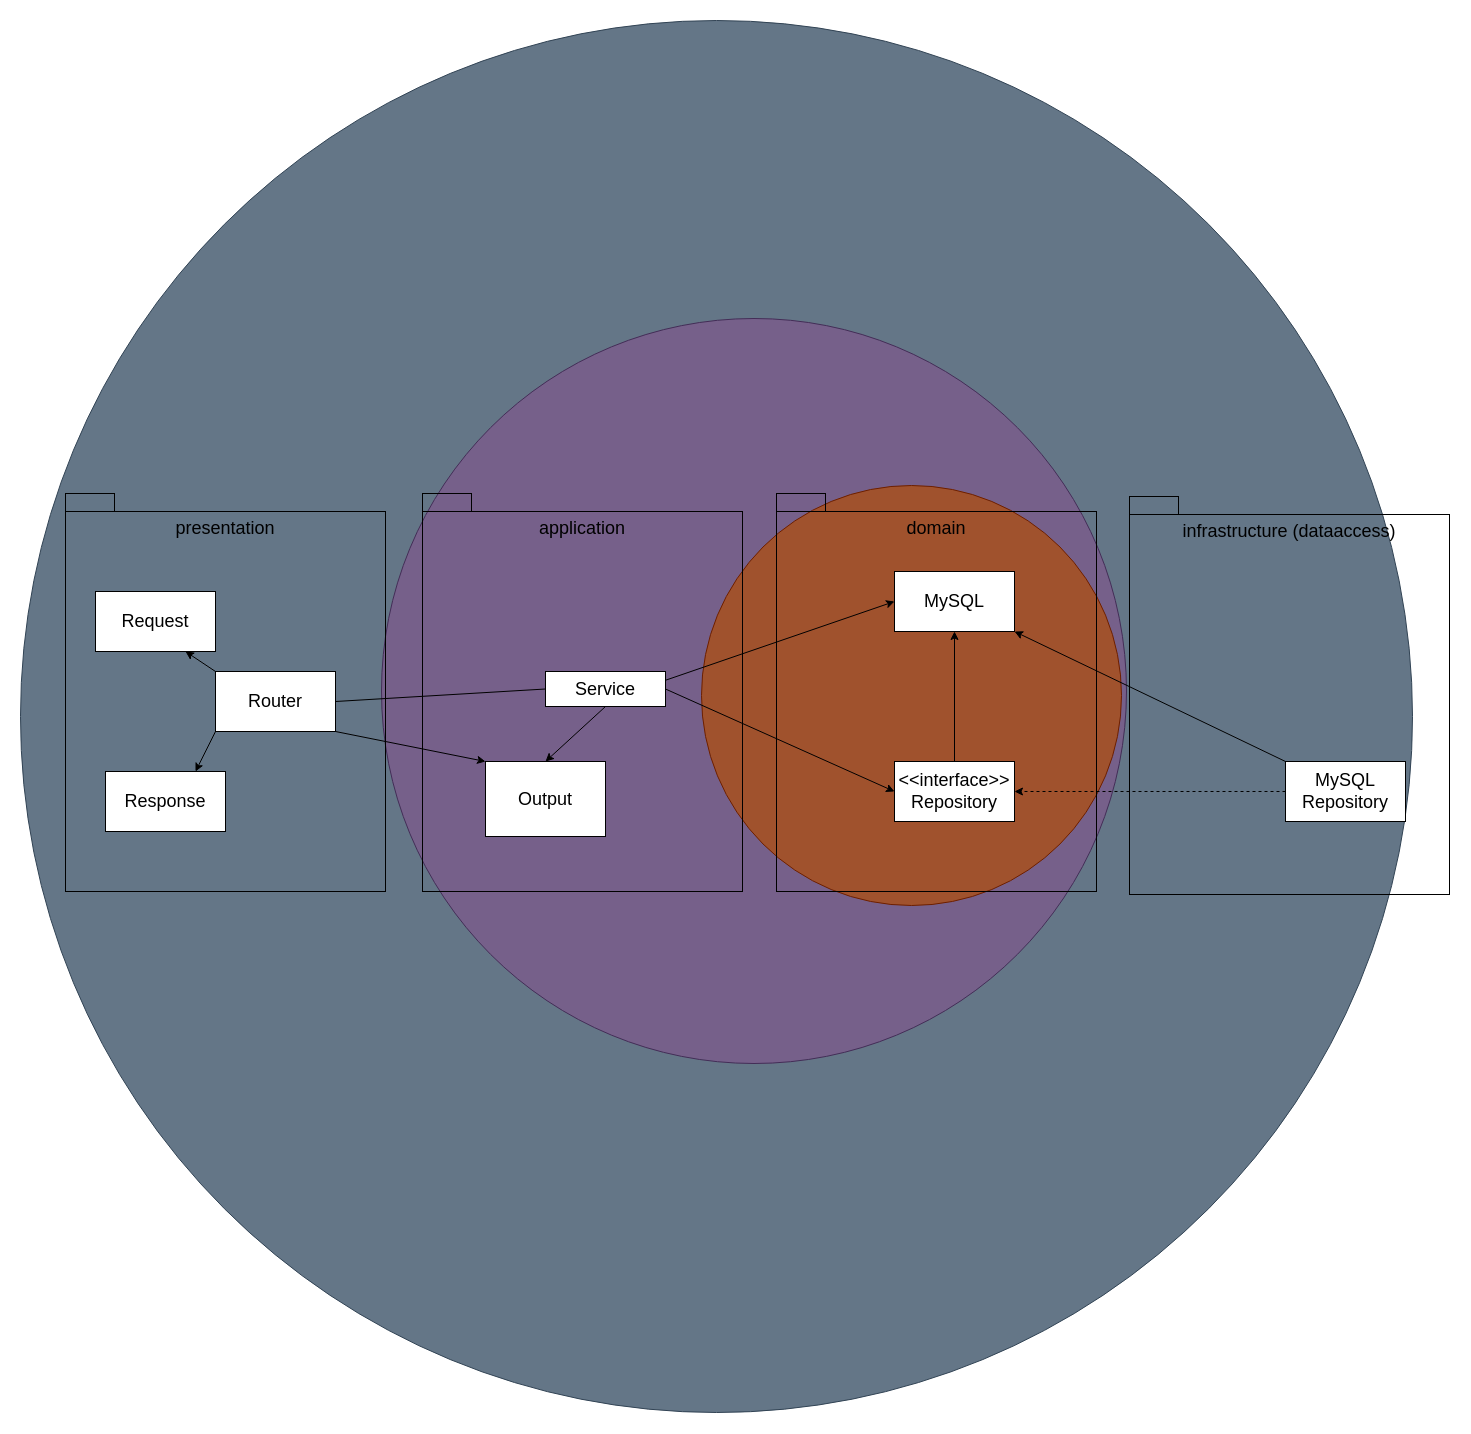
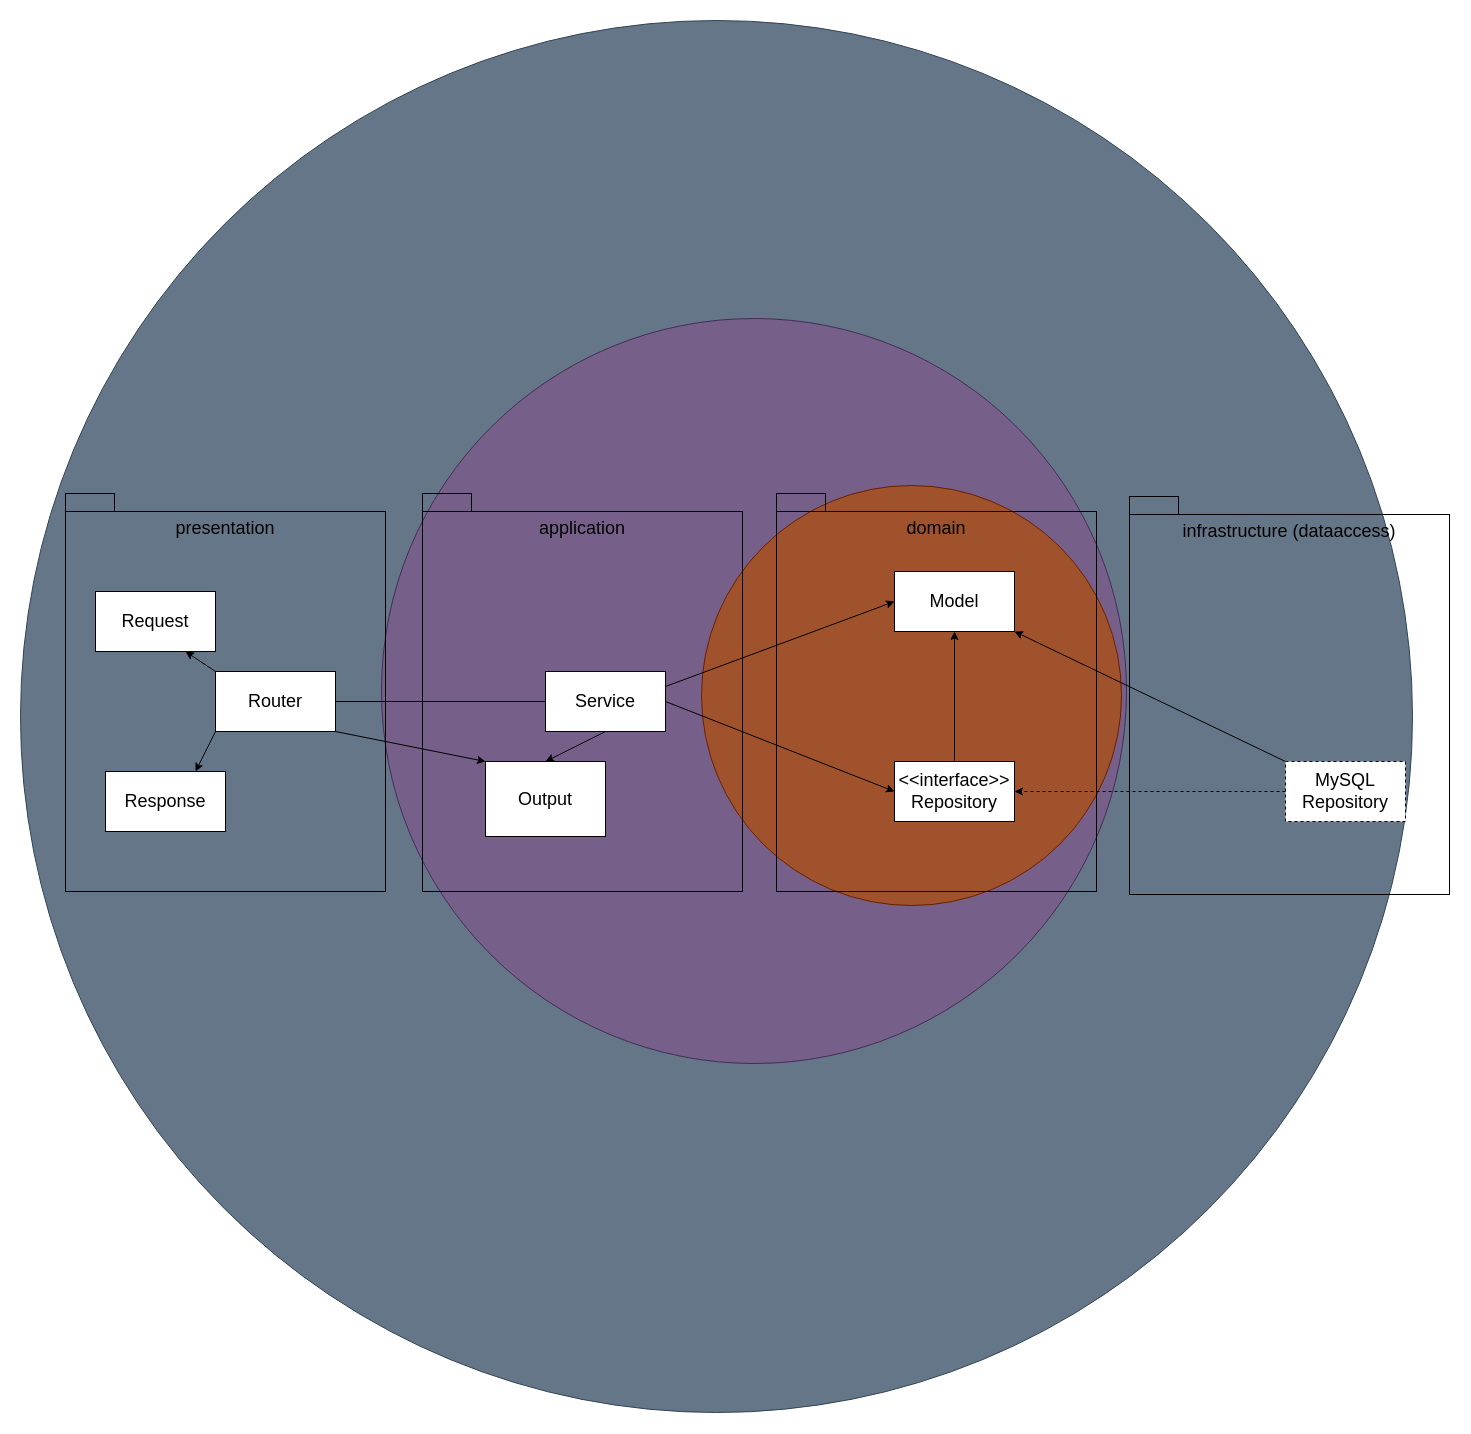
(955, 602) -> (955, 602)
(606, 689) -> (606, 702)
(1346, 792) -> (1346, 792)
